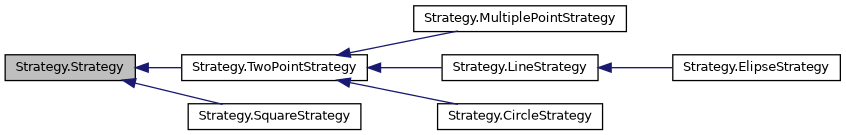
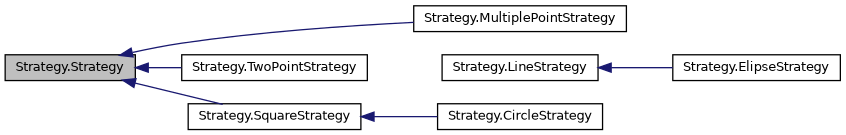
(404, 42) -> (272, 32)
(411, 68) -> none
(404, 94) -> (406, 117)
